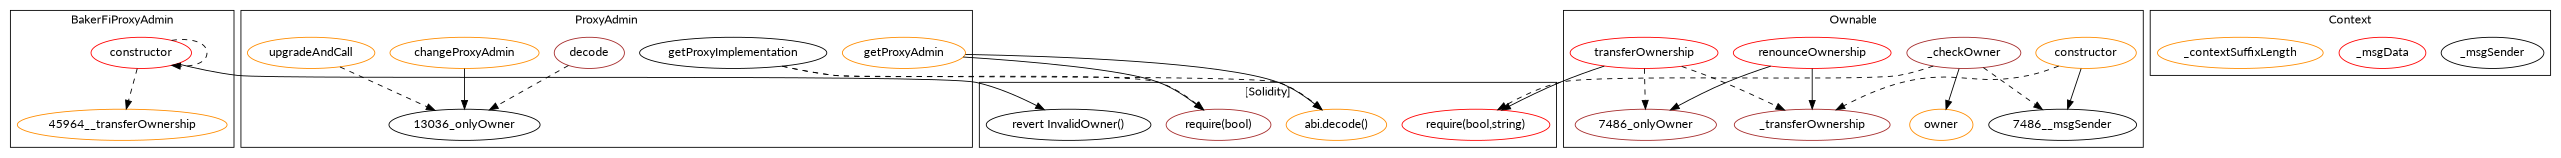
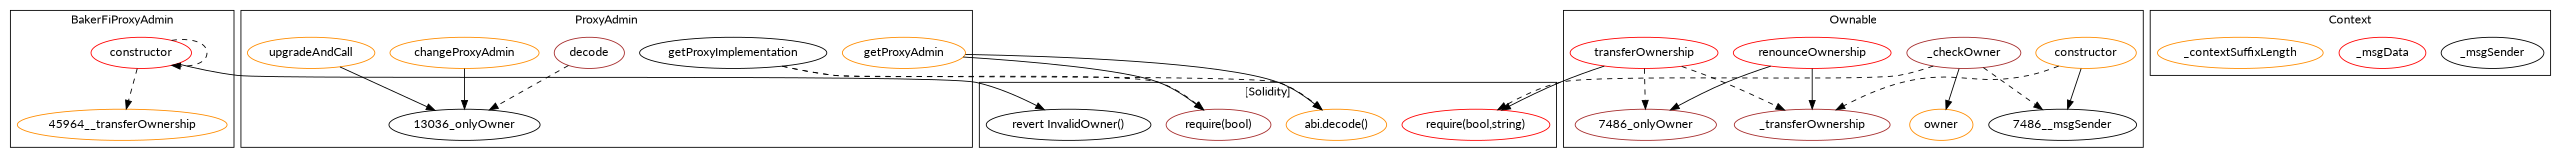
(383, 87) -> (383, 87)
